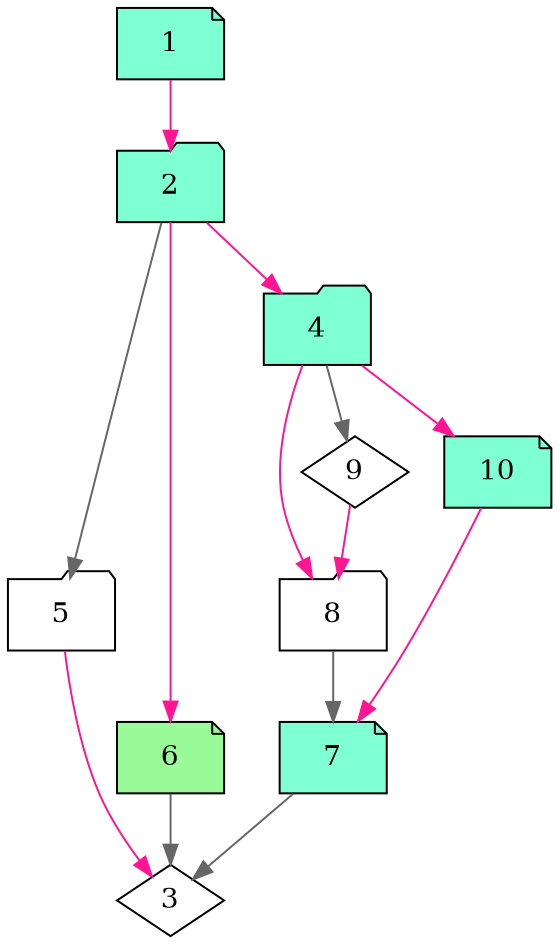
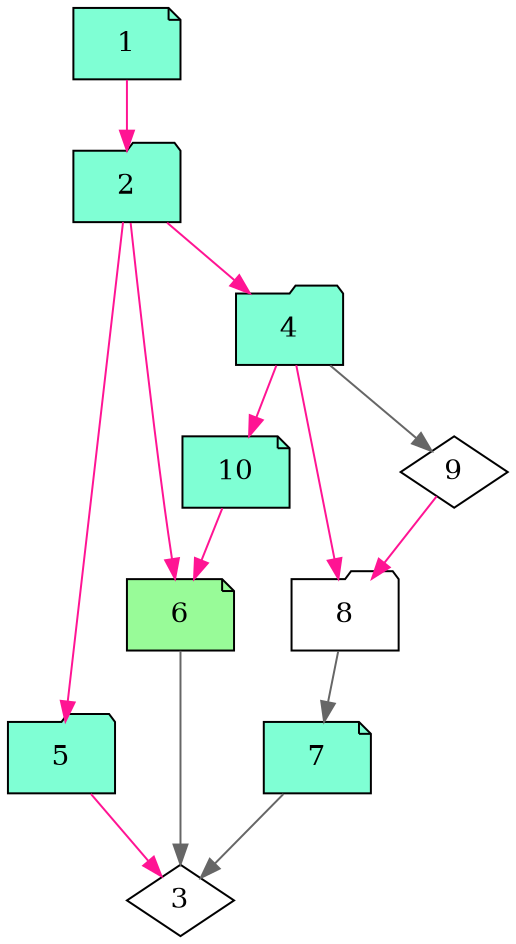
(118, 390) -> (95, 462)
(429, 608) -> (212, 534)
(61, 615) -> (61, 758)
